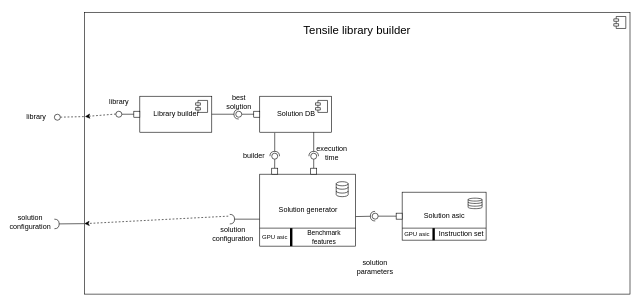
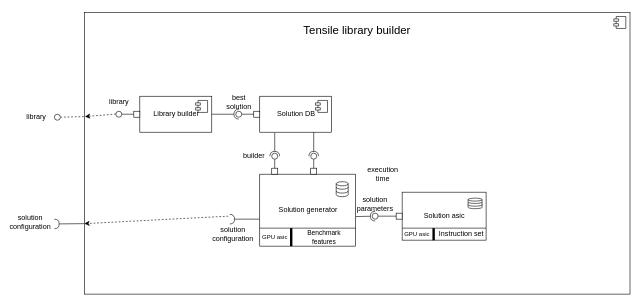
(332, 153) -> (383, 174)
(375, 267) -> (375, 204)
